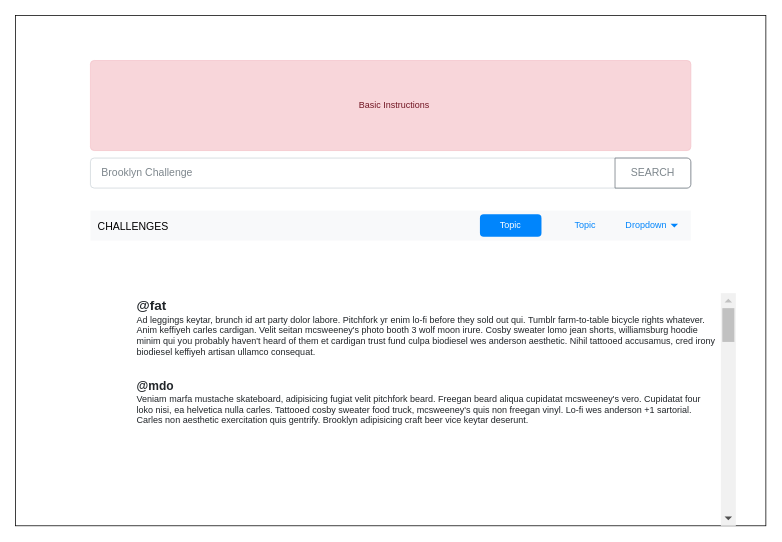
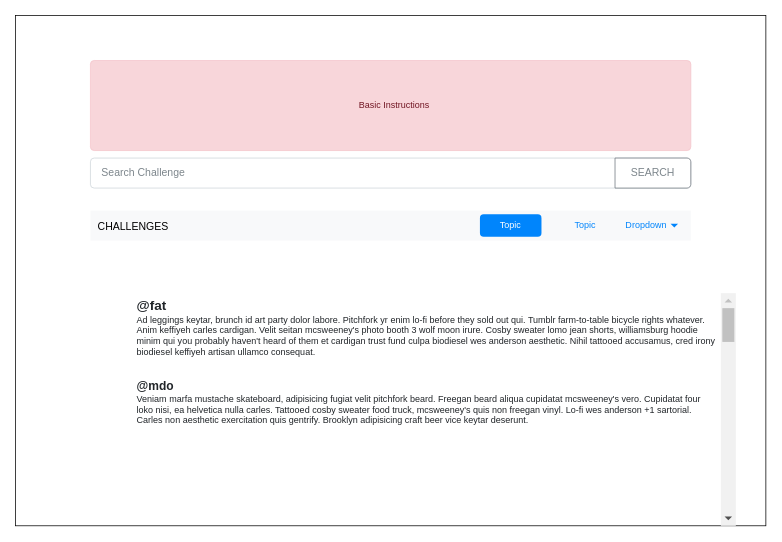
(149, 173) -> (145, 173)
